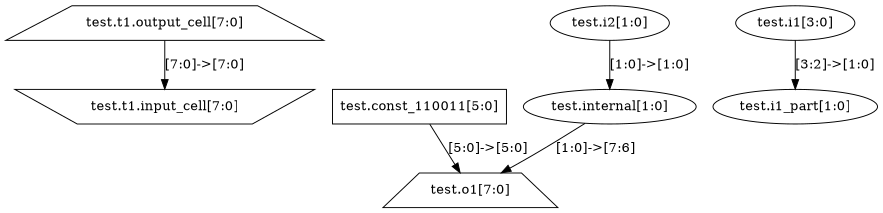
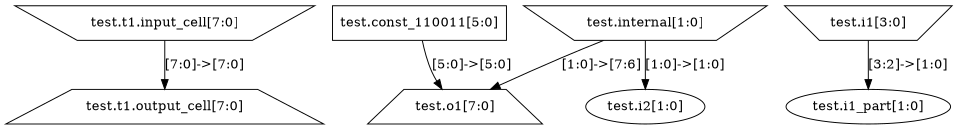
(795, 23) -> (868, 23)
(165, 60) -> (165, 60)
(610, 60) -> (645, 60)
(610, 107) -> (645, 23)
